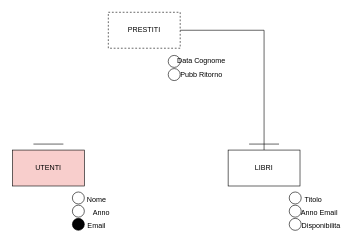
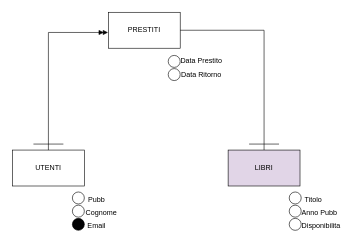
(144, 30) -> (144, 30)
(202, 62) -> (202, 62)
none -> (48, 67)
(202, 75) -> (202, 75)
(48, 168) -> (48, 168)
(264, 168) -> (264, 168)
(97, 200) -> (97, 200)
(101, 213) -> (101, 213)
(320, 213) -> (320, 213)
